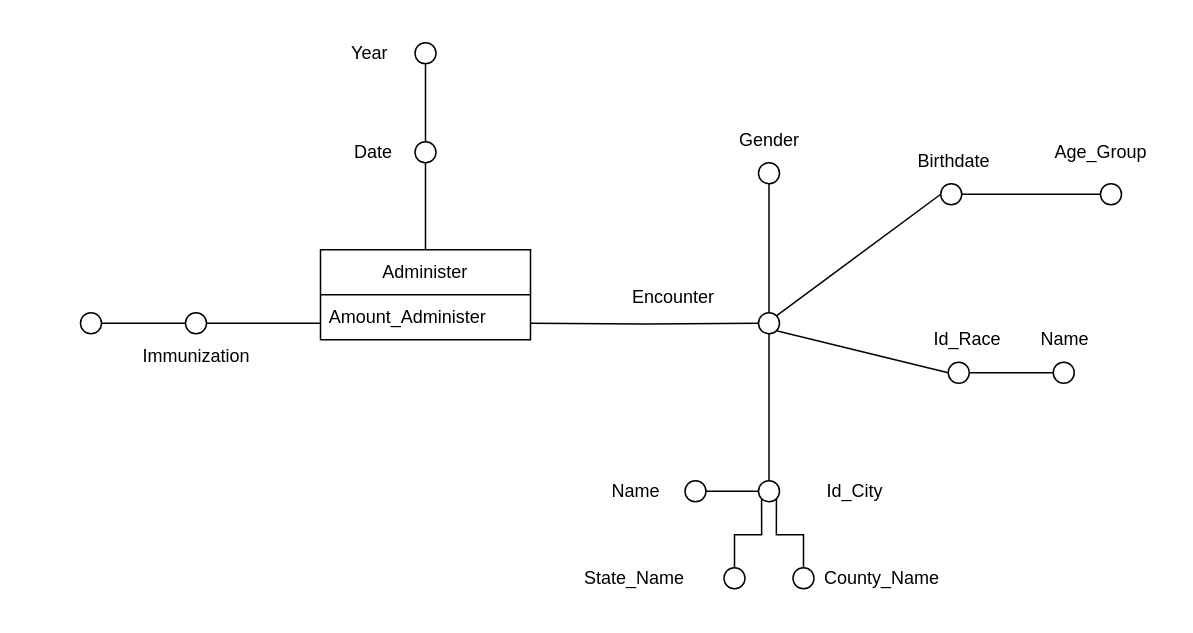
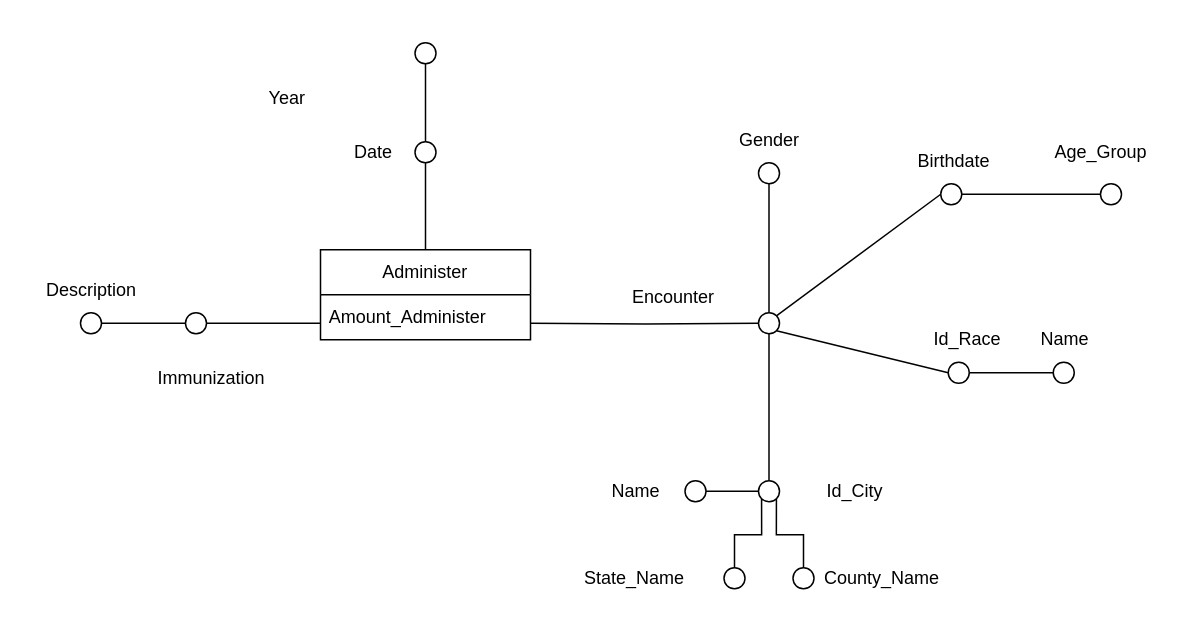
(370, 53) -> (287, 98)
none -> (91, 290)
(196, 356) -> (211, 379)
